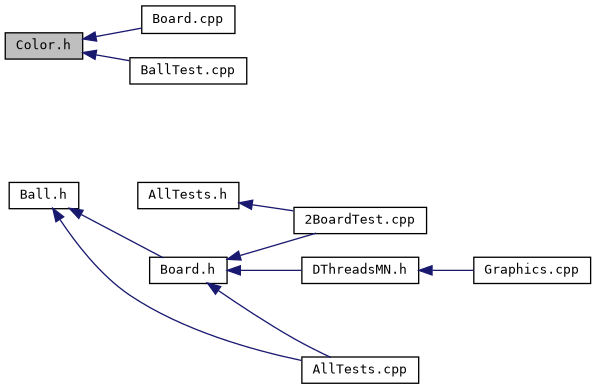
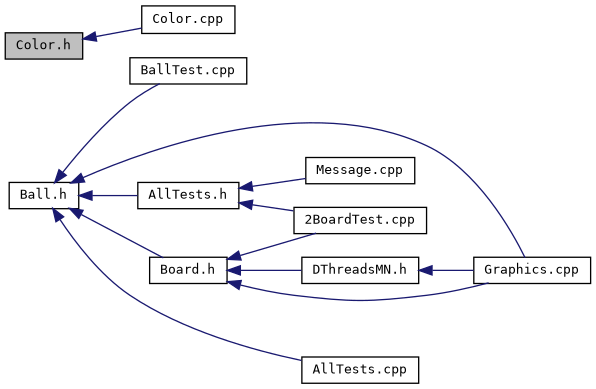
(188, 20) -> (188, 20)
(113, 58) -> (107, 123)
none -> (328, 123)
none -> (360, 171)
none -> (115, 196)
(273, 326) -> (365, 300)
